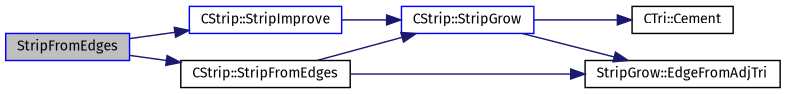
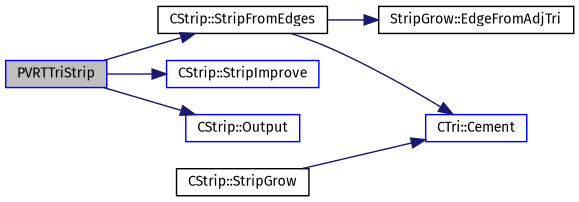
(364, 20) -> none
(468, 20) -> (243, 182)
(683, 20) -> (476, 128)
(568, 45) -> none
(68, 47) -> (56, 74)
(360, 49) -> (368, 66)
none -> (243, 128)
